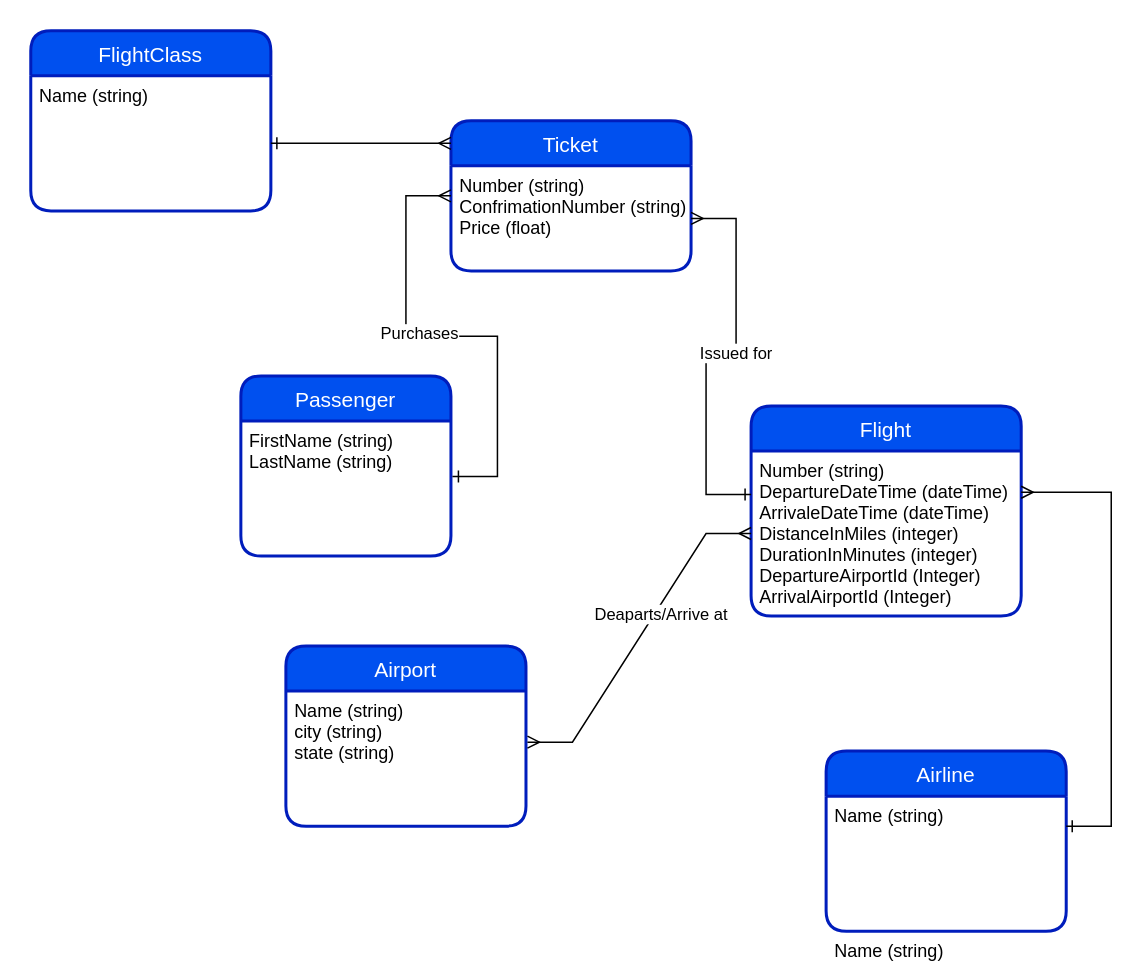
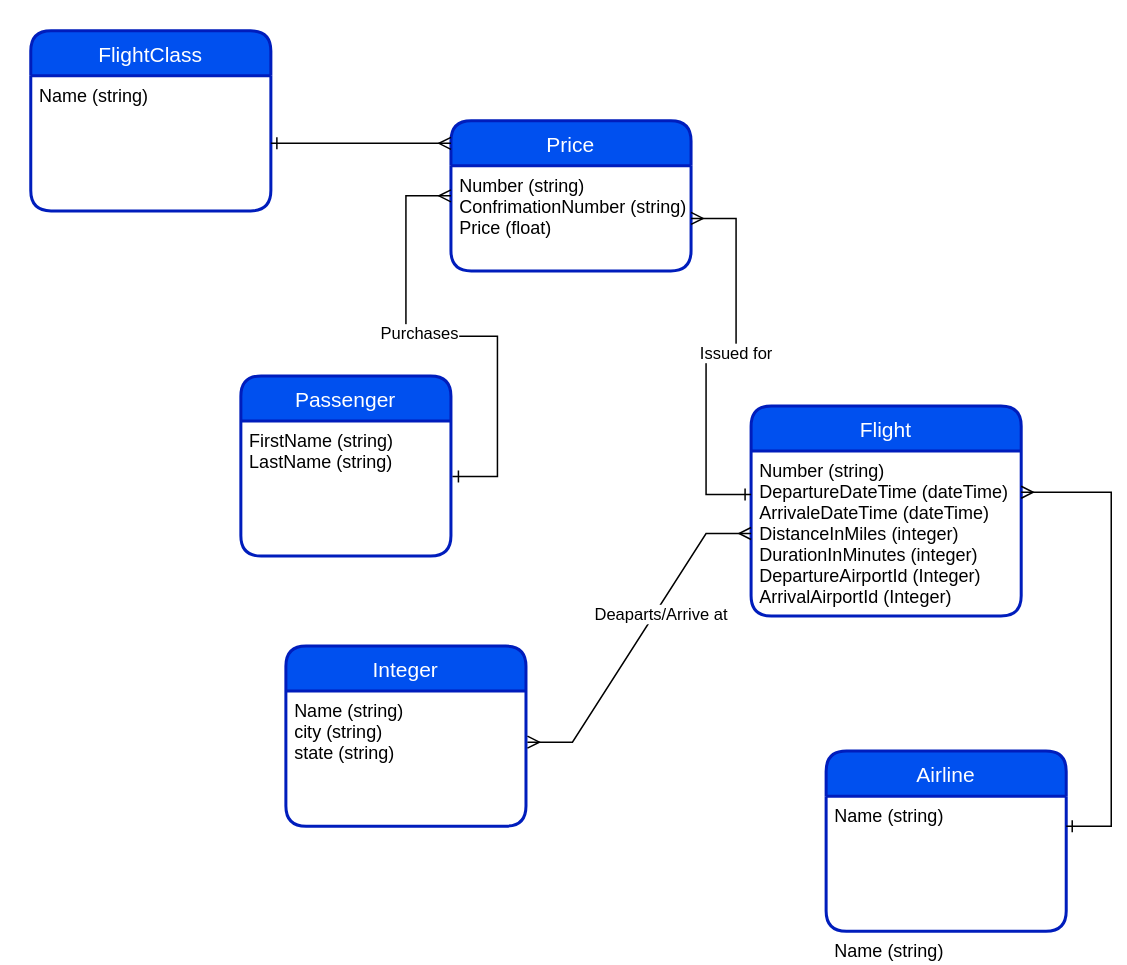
(570, 145) -> (570, 145)
(405, 670) -> (405, 670)
